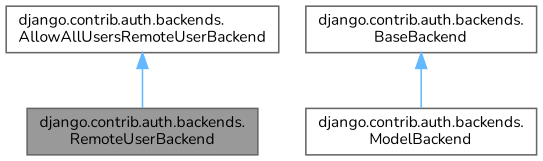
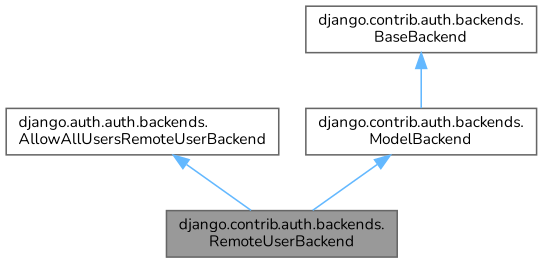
(142, 29) -> (142, 132)
none -> (345, 187)
